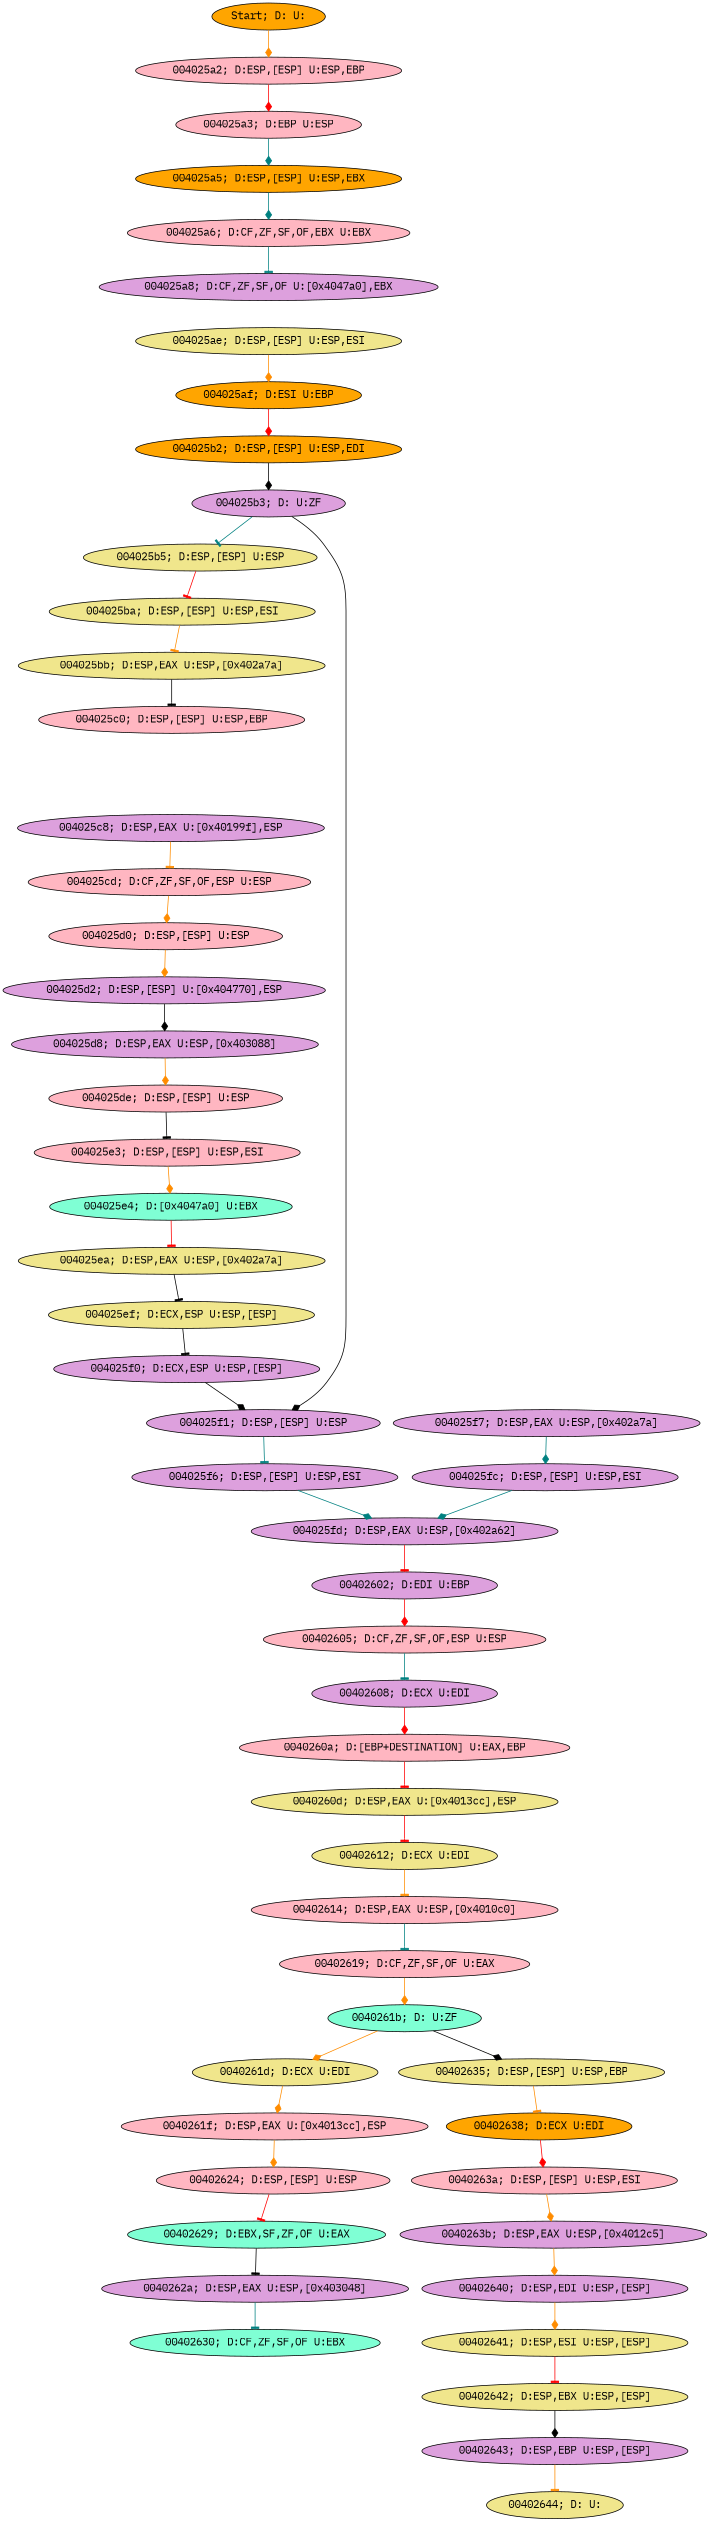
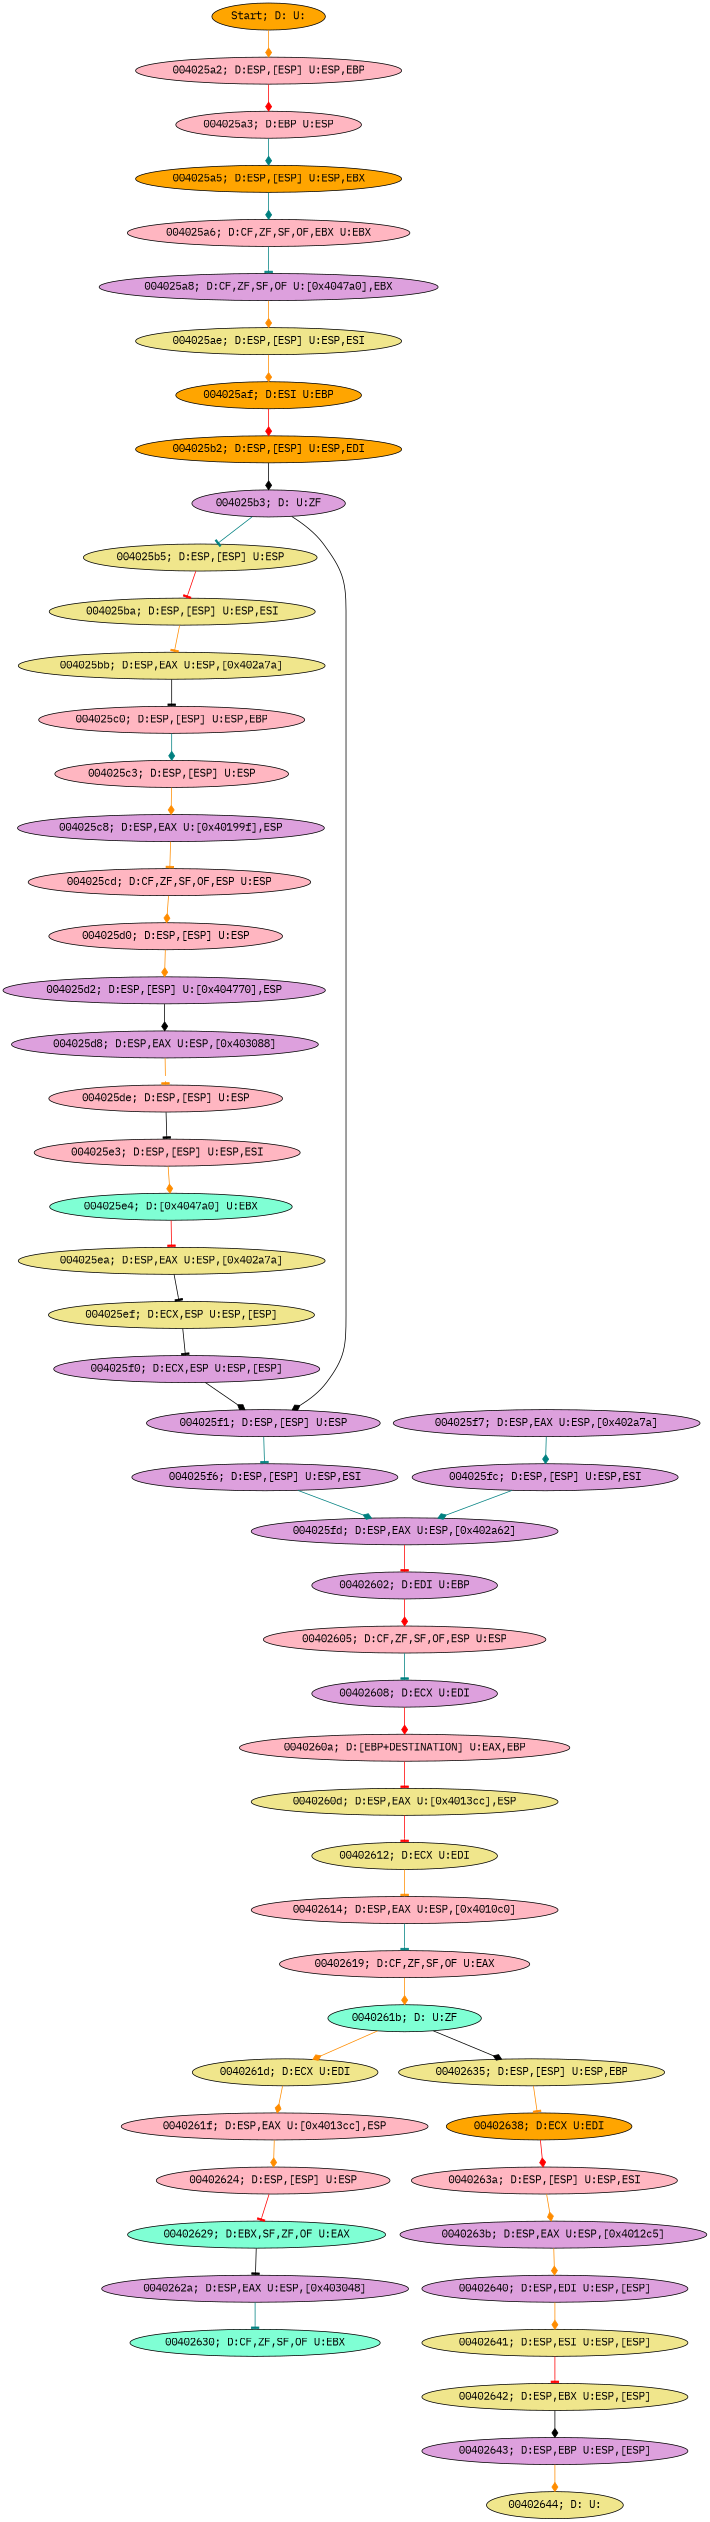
none -> (269, 310)
none -> (172, 774)
(165, 1067) -> (165, 1067)
(555, 2476) -> (555, 2476)
